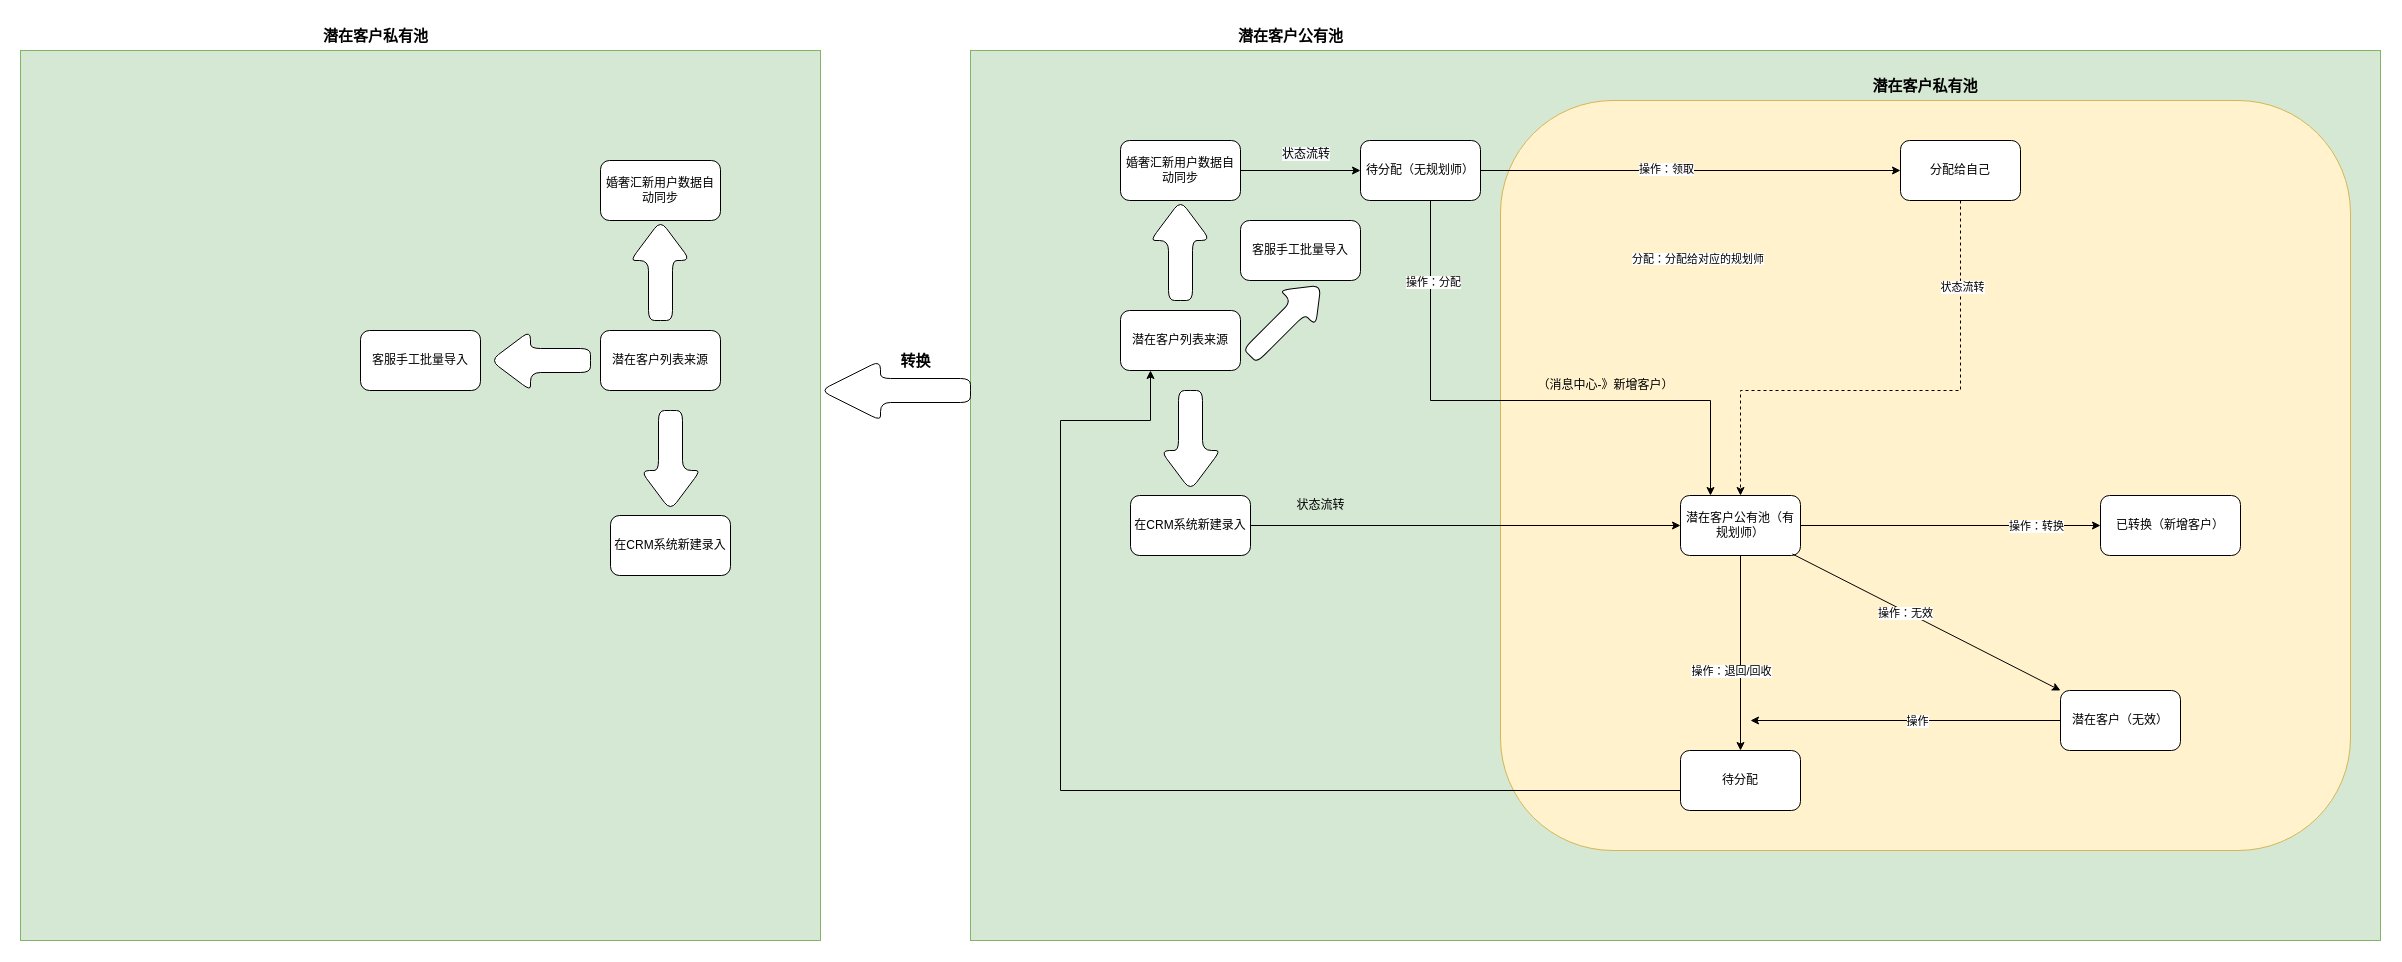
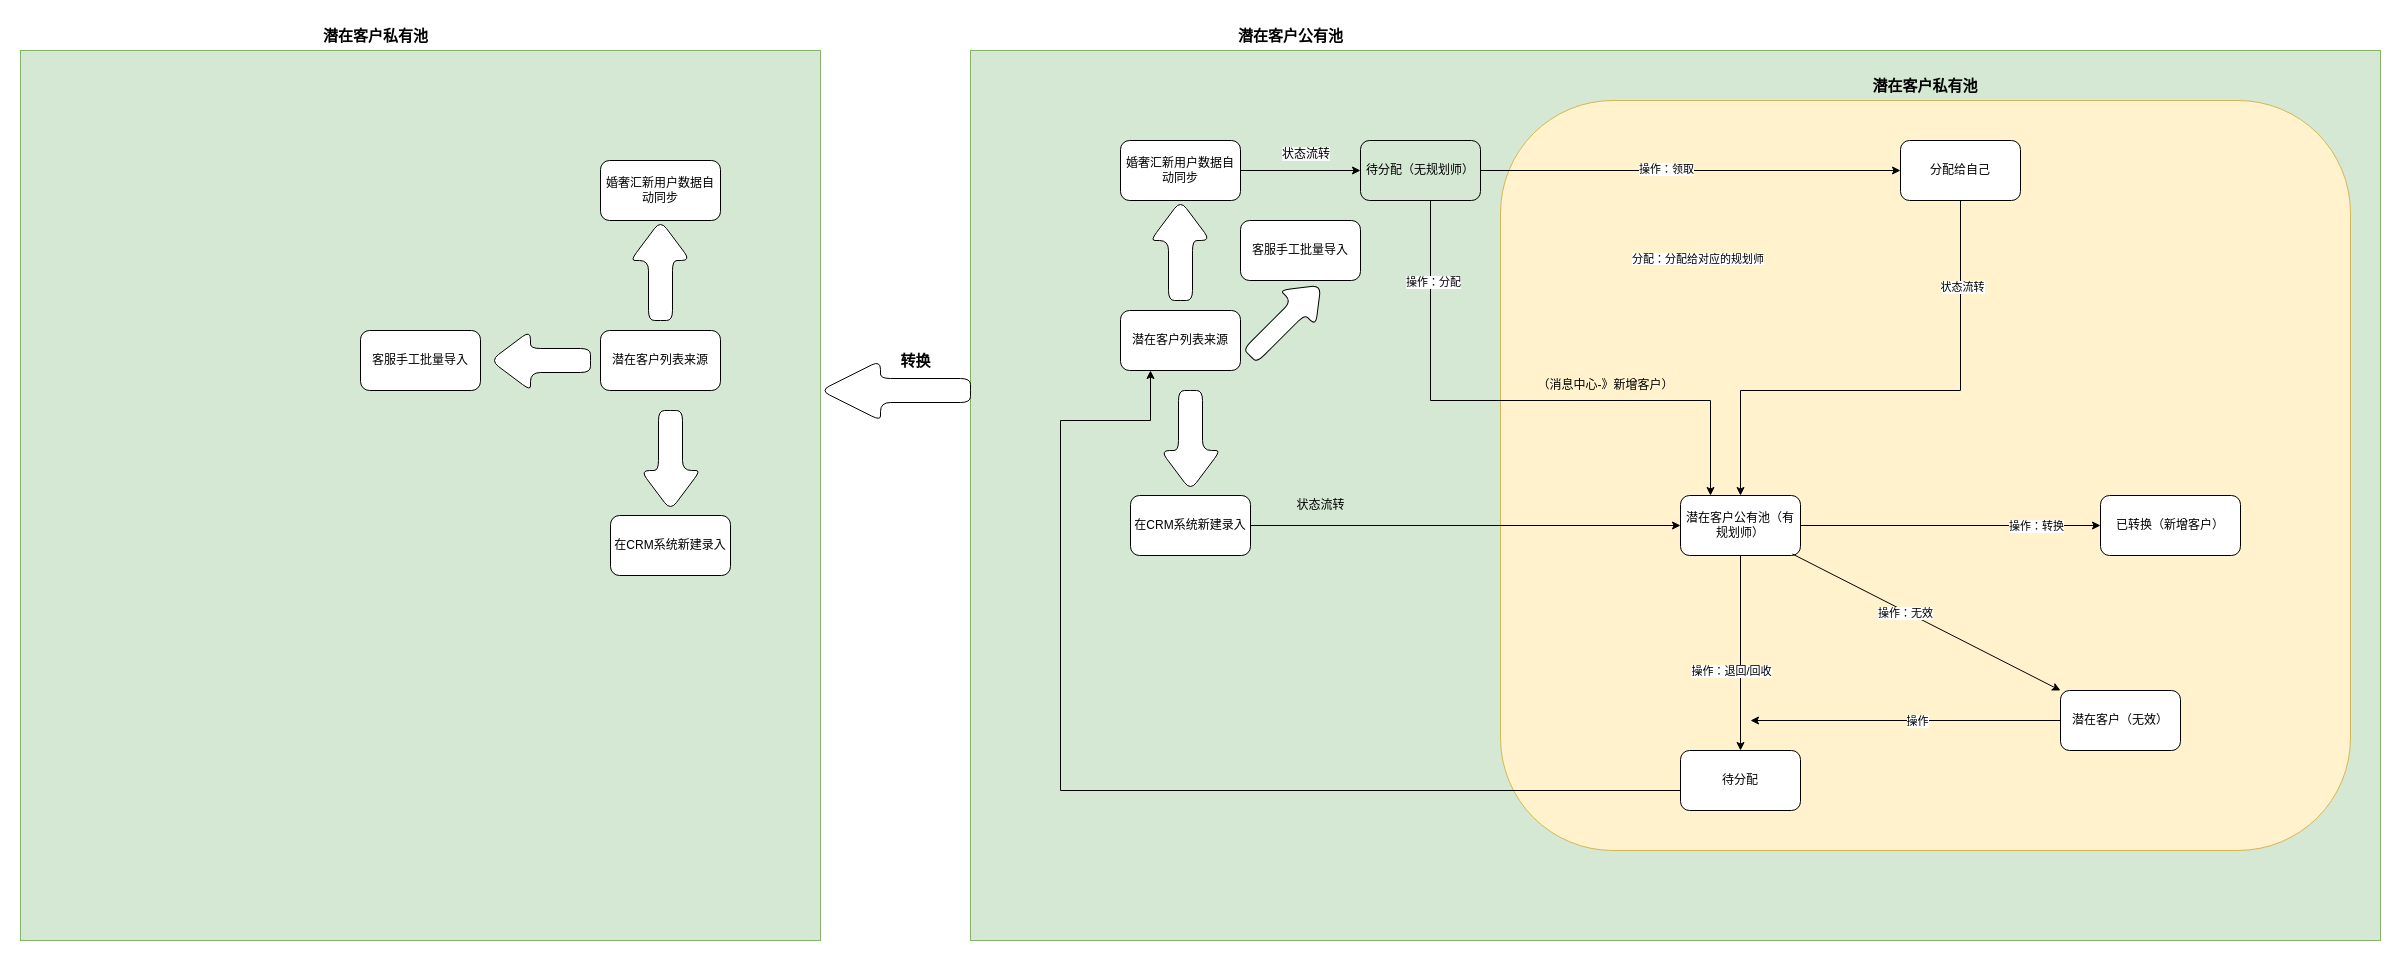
(1421, 171) -> (1421, 171)
(1852, 391) -> (1852, 391)
